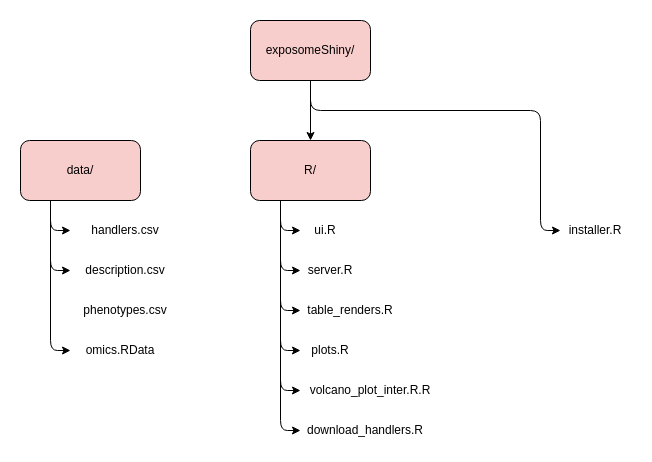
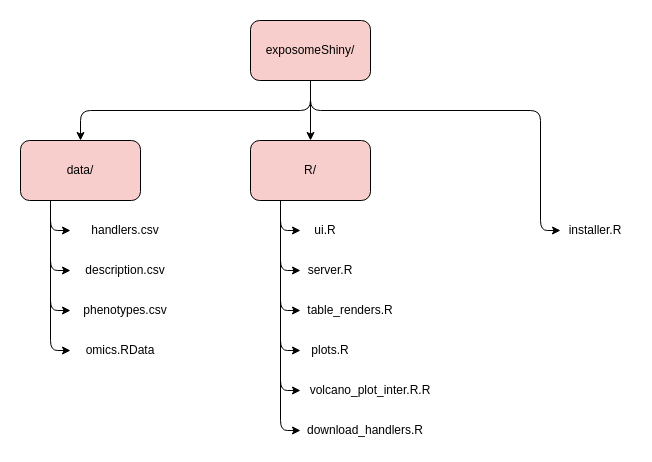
none -> (187, 111)
none -> (57, 311)
